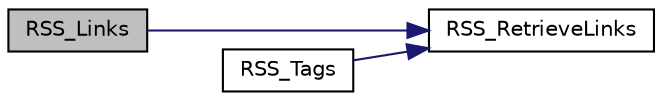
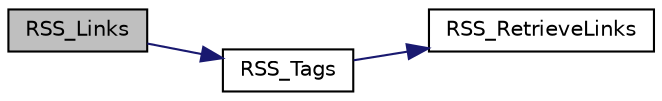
(278, 30) -> (175, 49)
